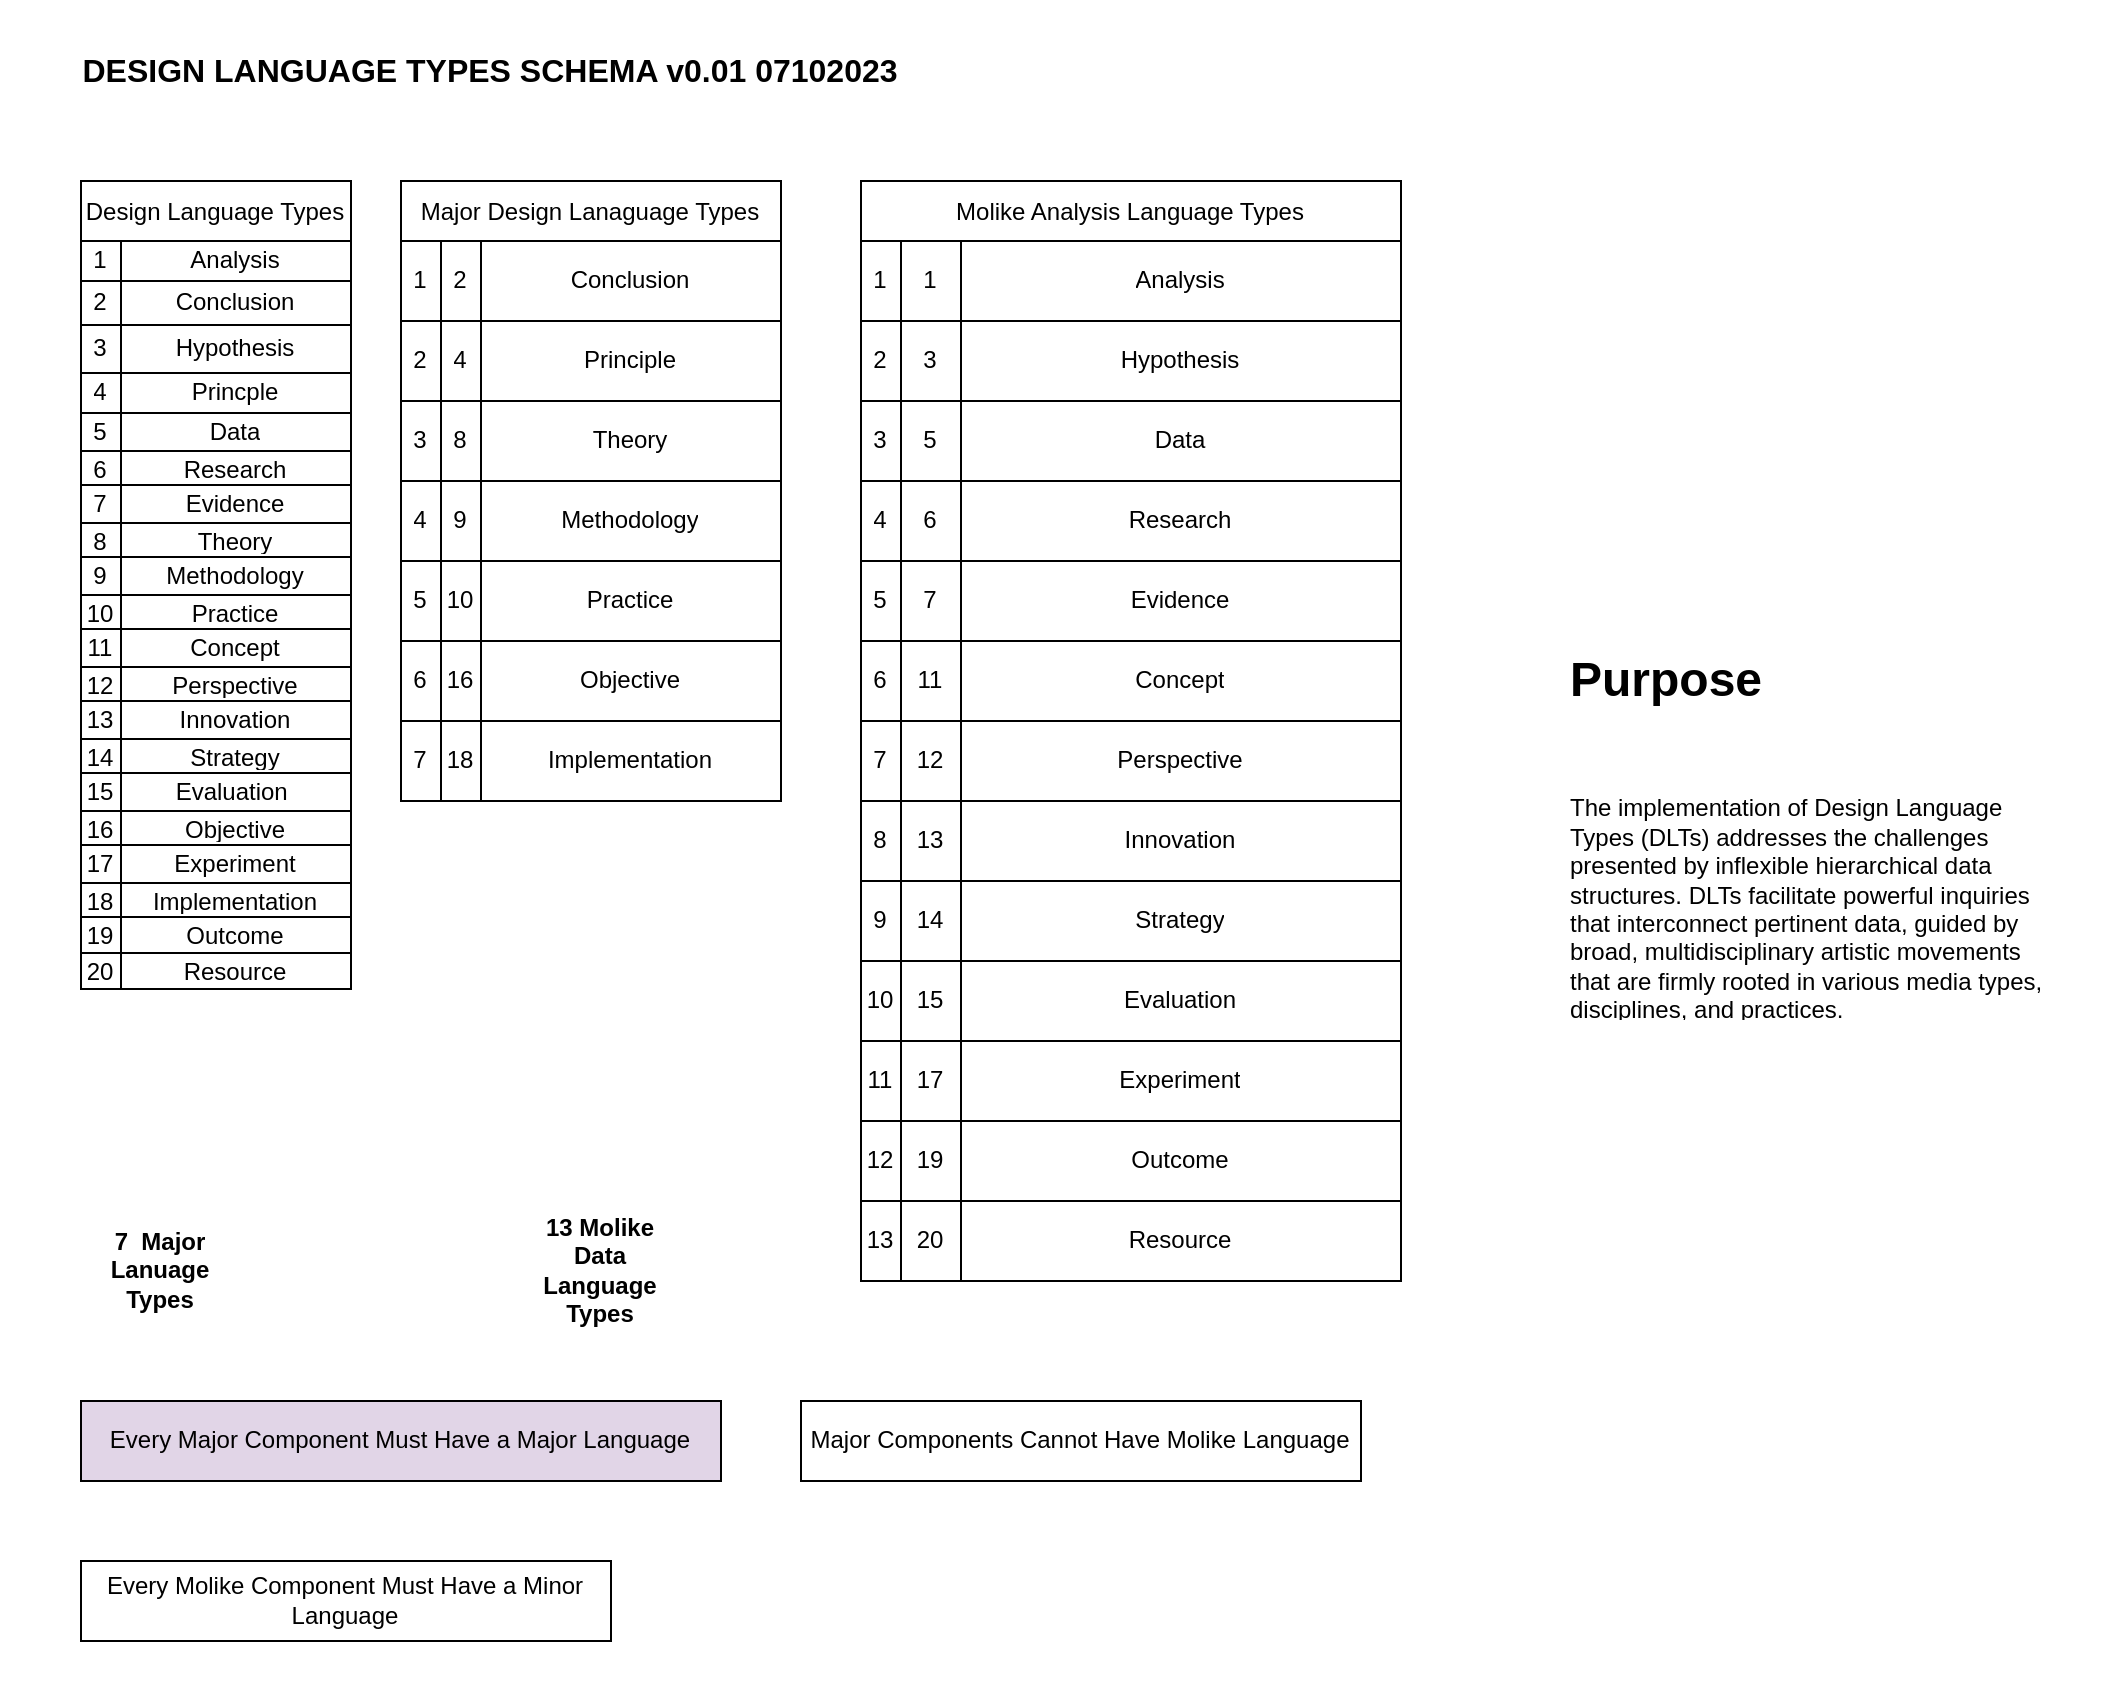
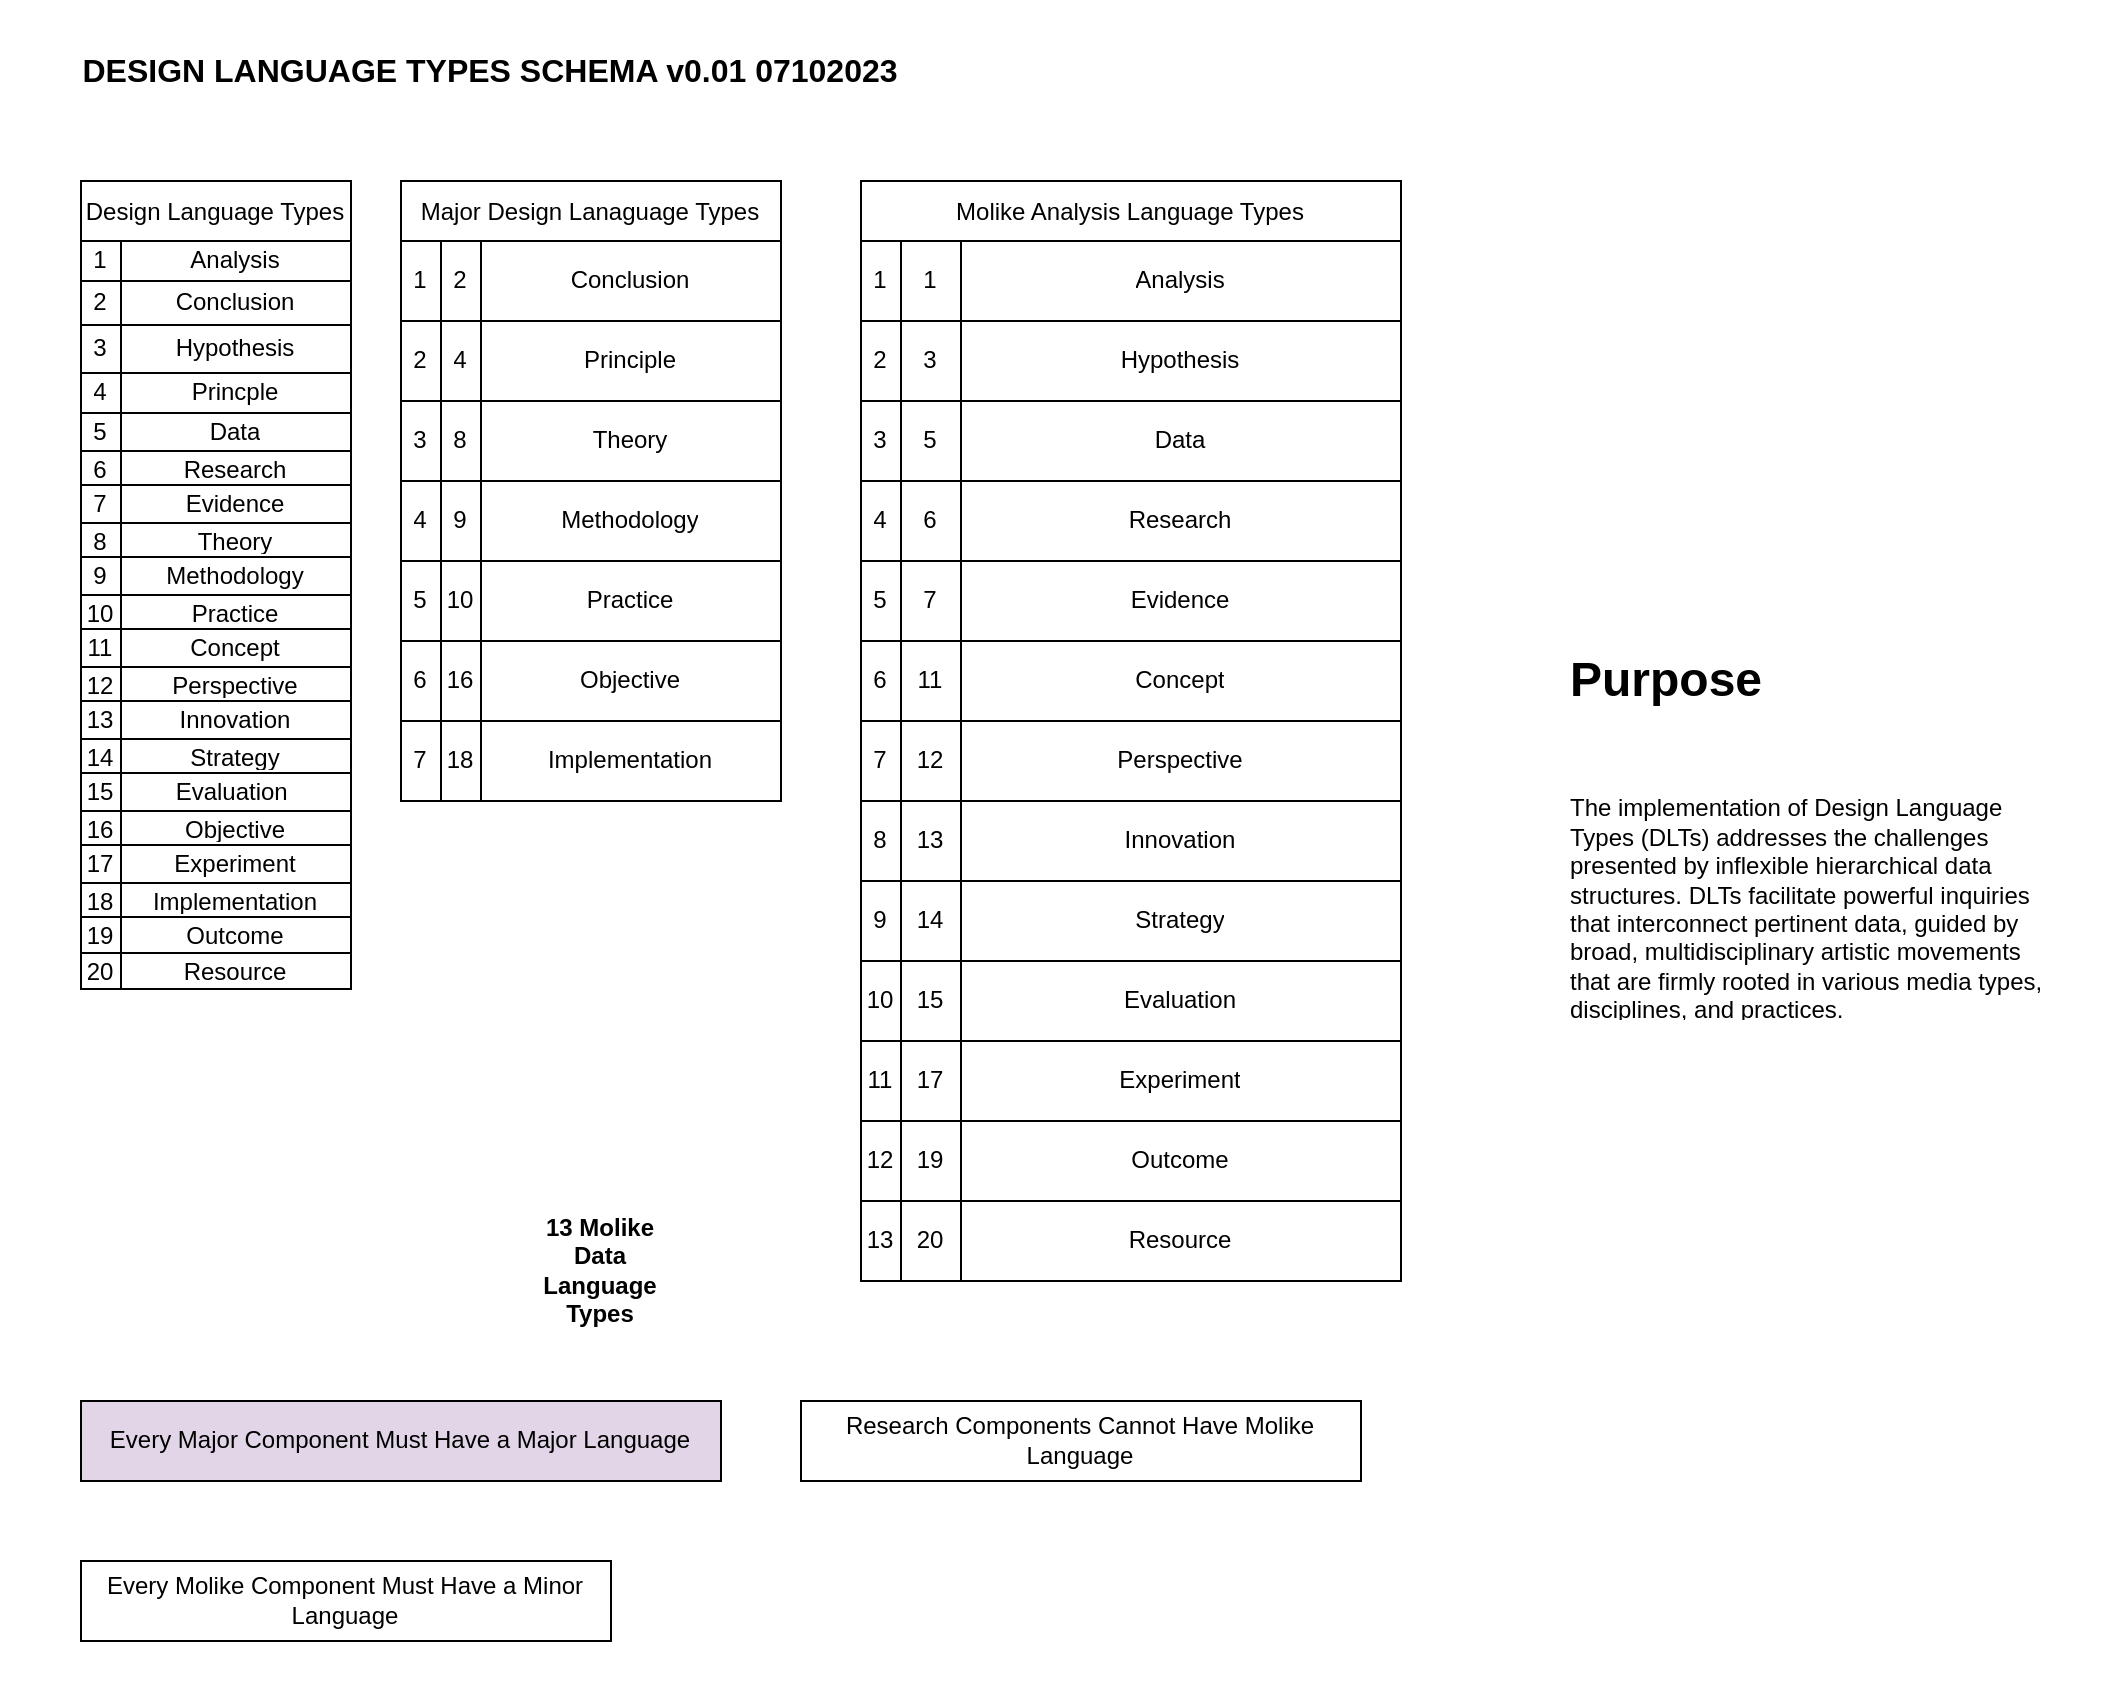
(161, 1271) -> none
(1081, 1441) -> (1081, 1441)
